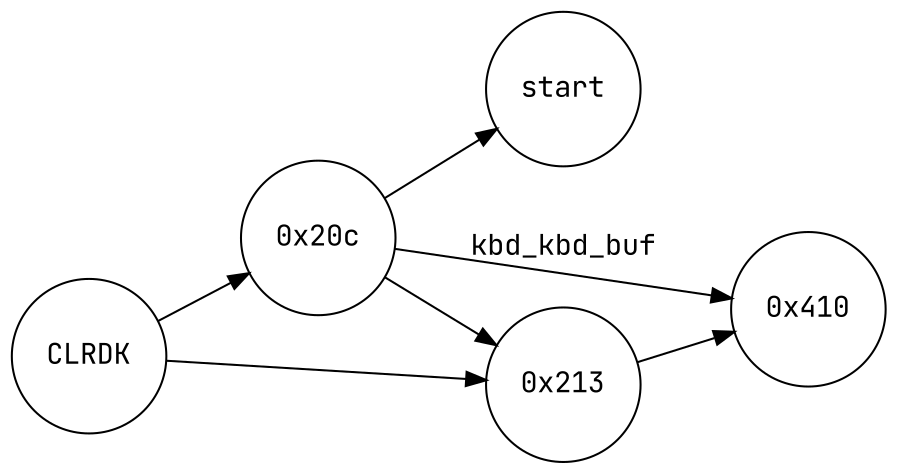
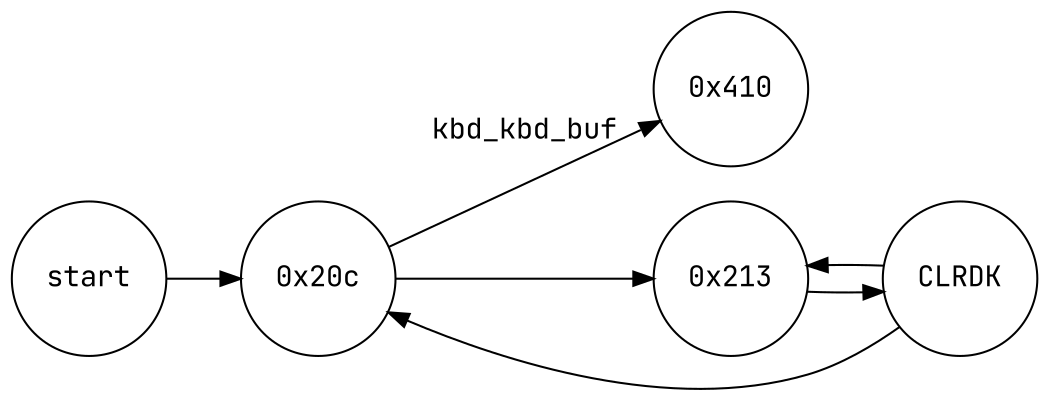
(432, 169) -> (193, 279)
(676, 350) -> (835, 292)
